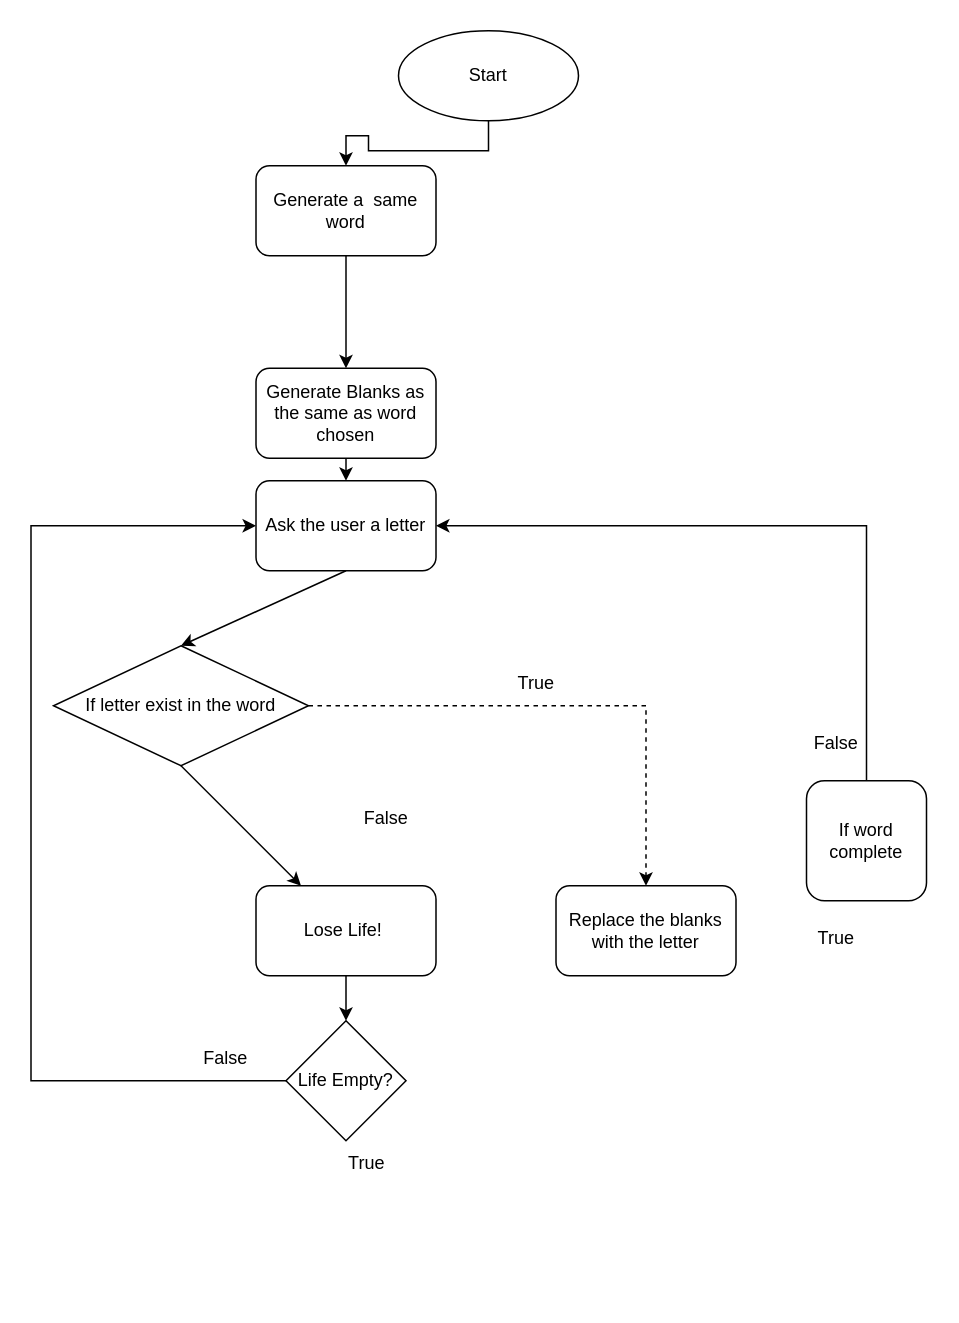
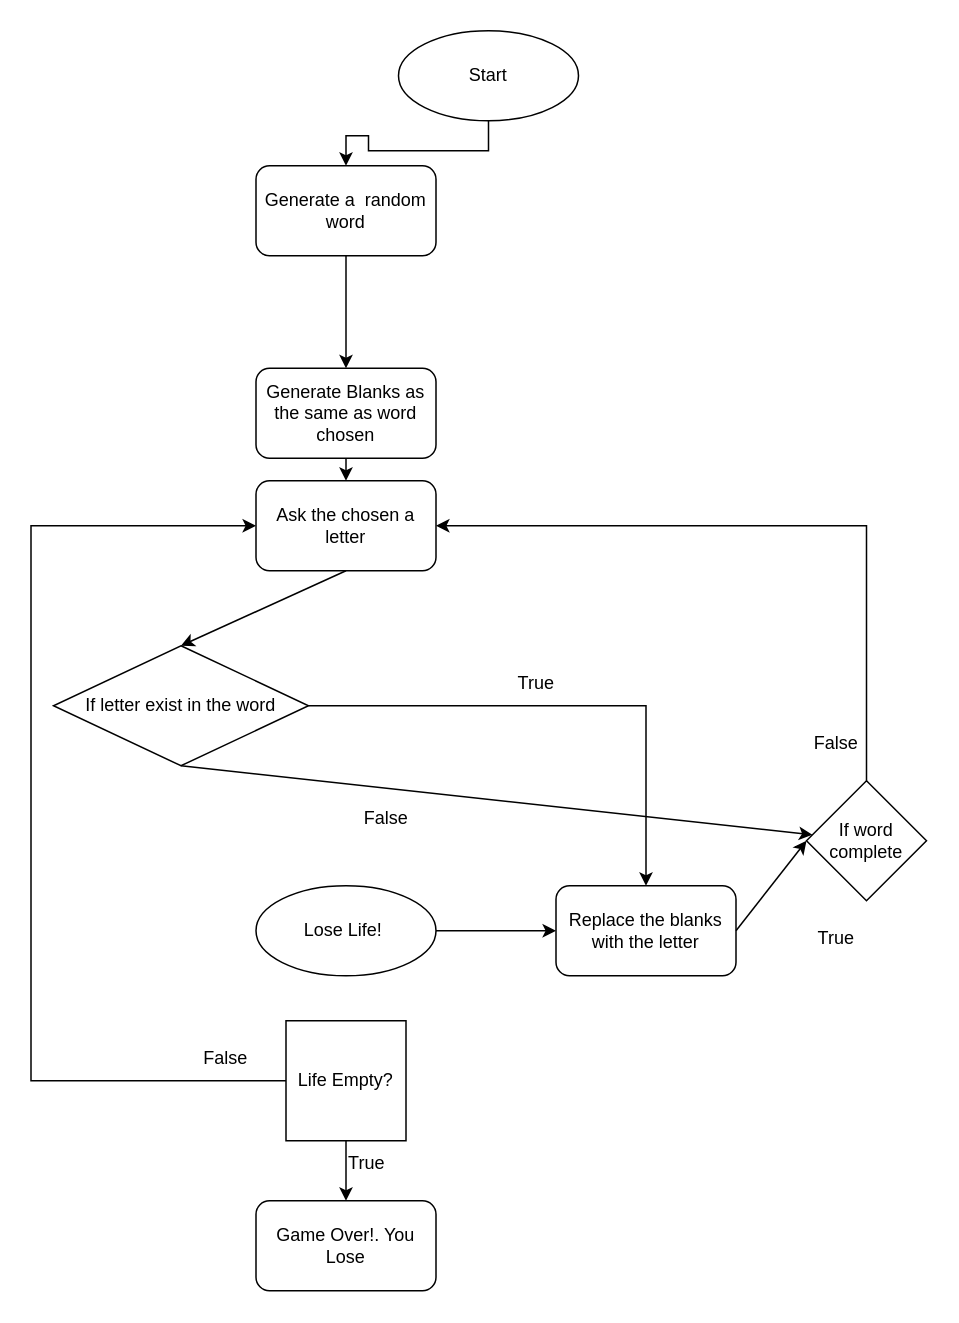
(346, 211) -> (346, 211)
(346, 526) -> (346, 526)
(561, 706) -> (561, 706)
(237, 822) -> (491, 800)
(866, 841) -> (866, 841)
none -> (768, 890)
(346, 931) -> (346, 931)
(346, 1004) -> (491, 931)
(346, 1081) -> (346, 1081)
none -> (346, 1166)
none -> (346, 1246)
